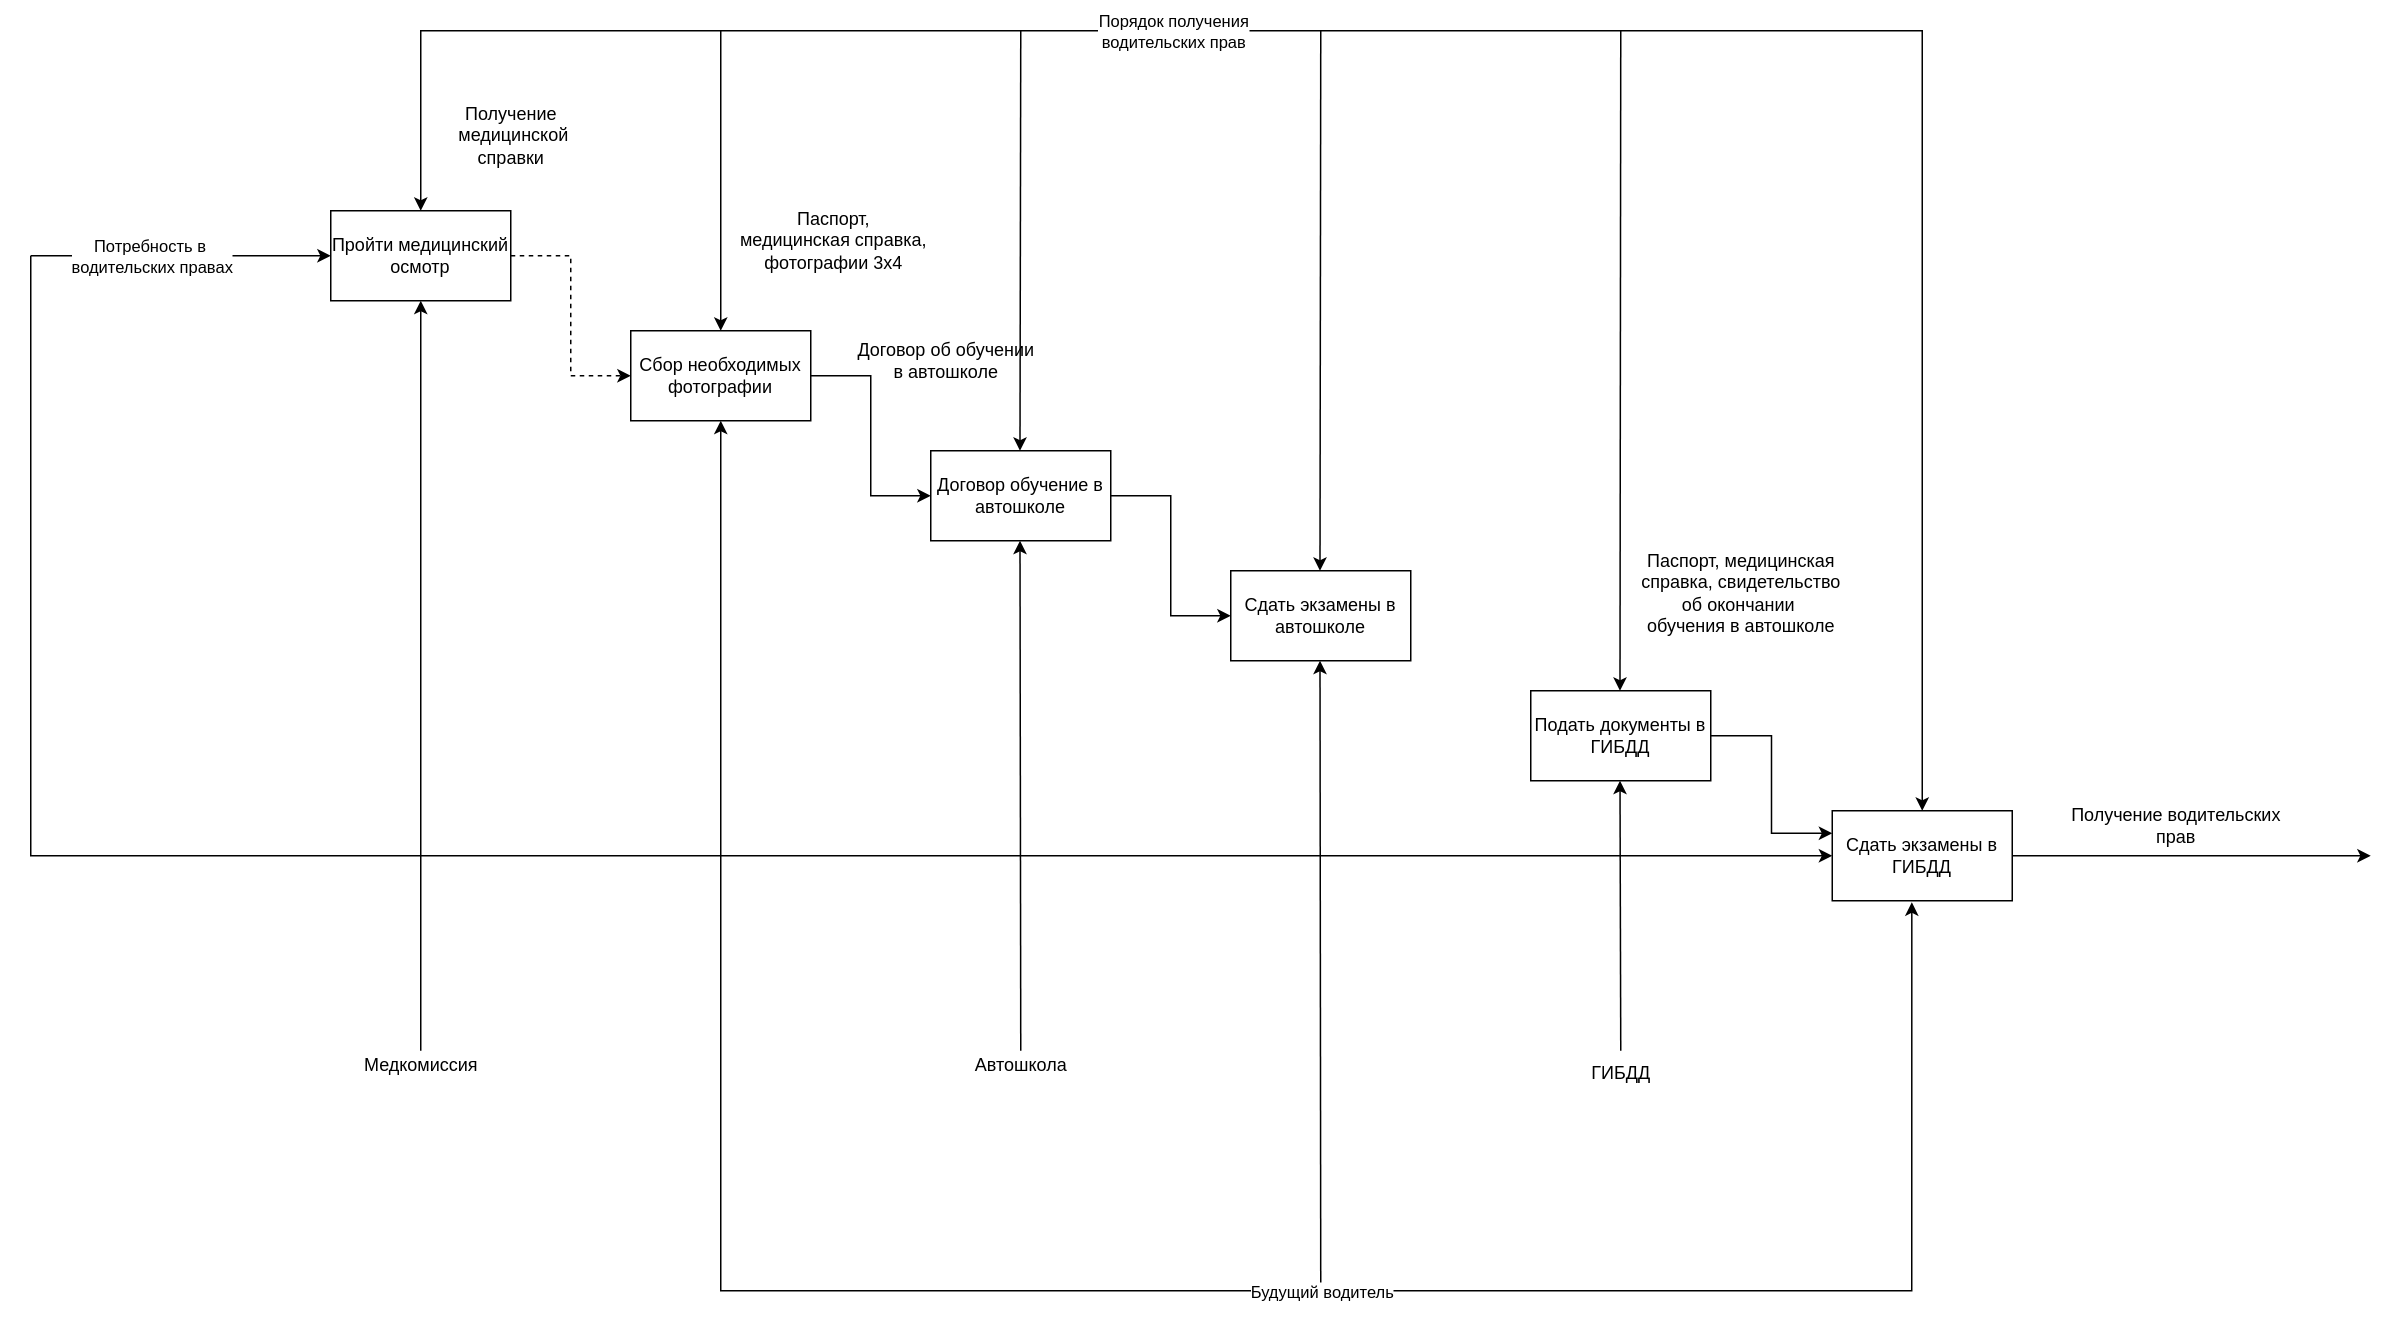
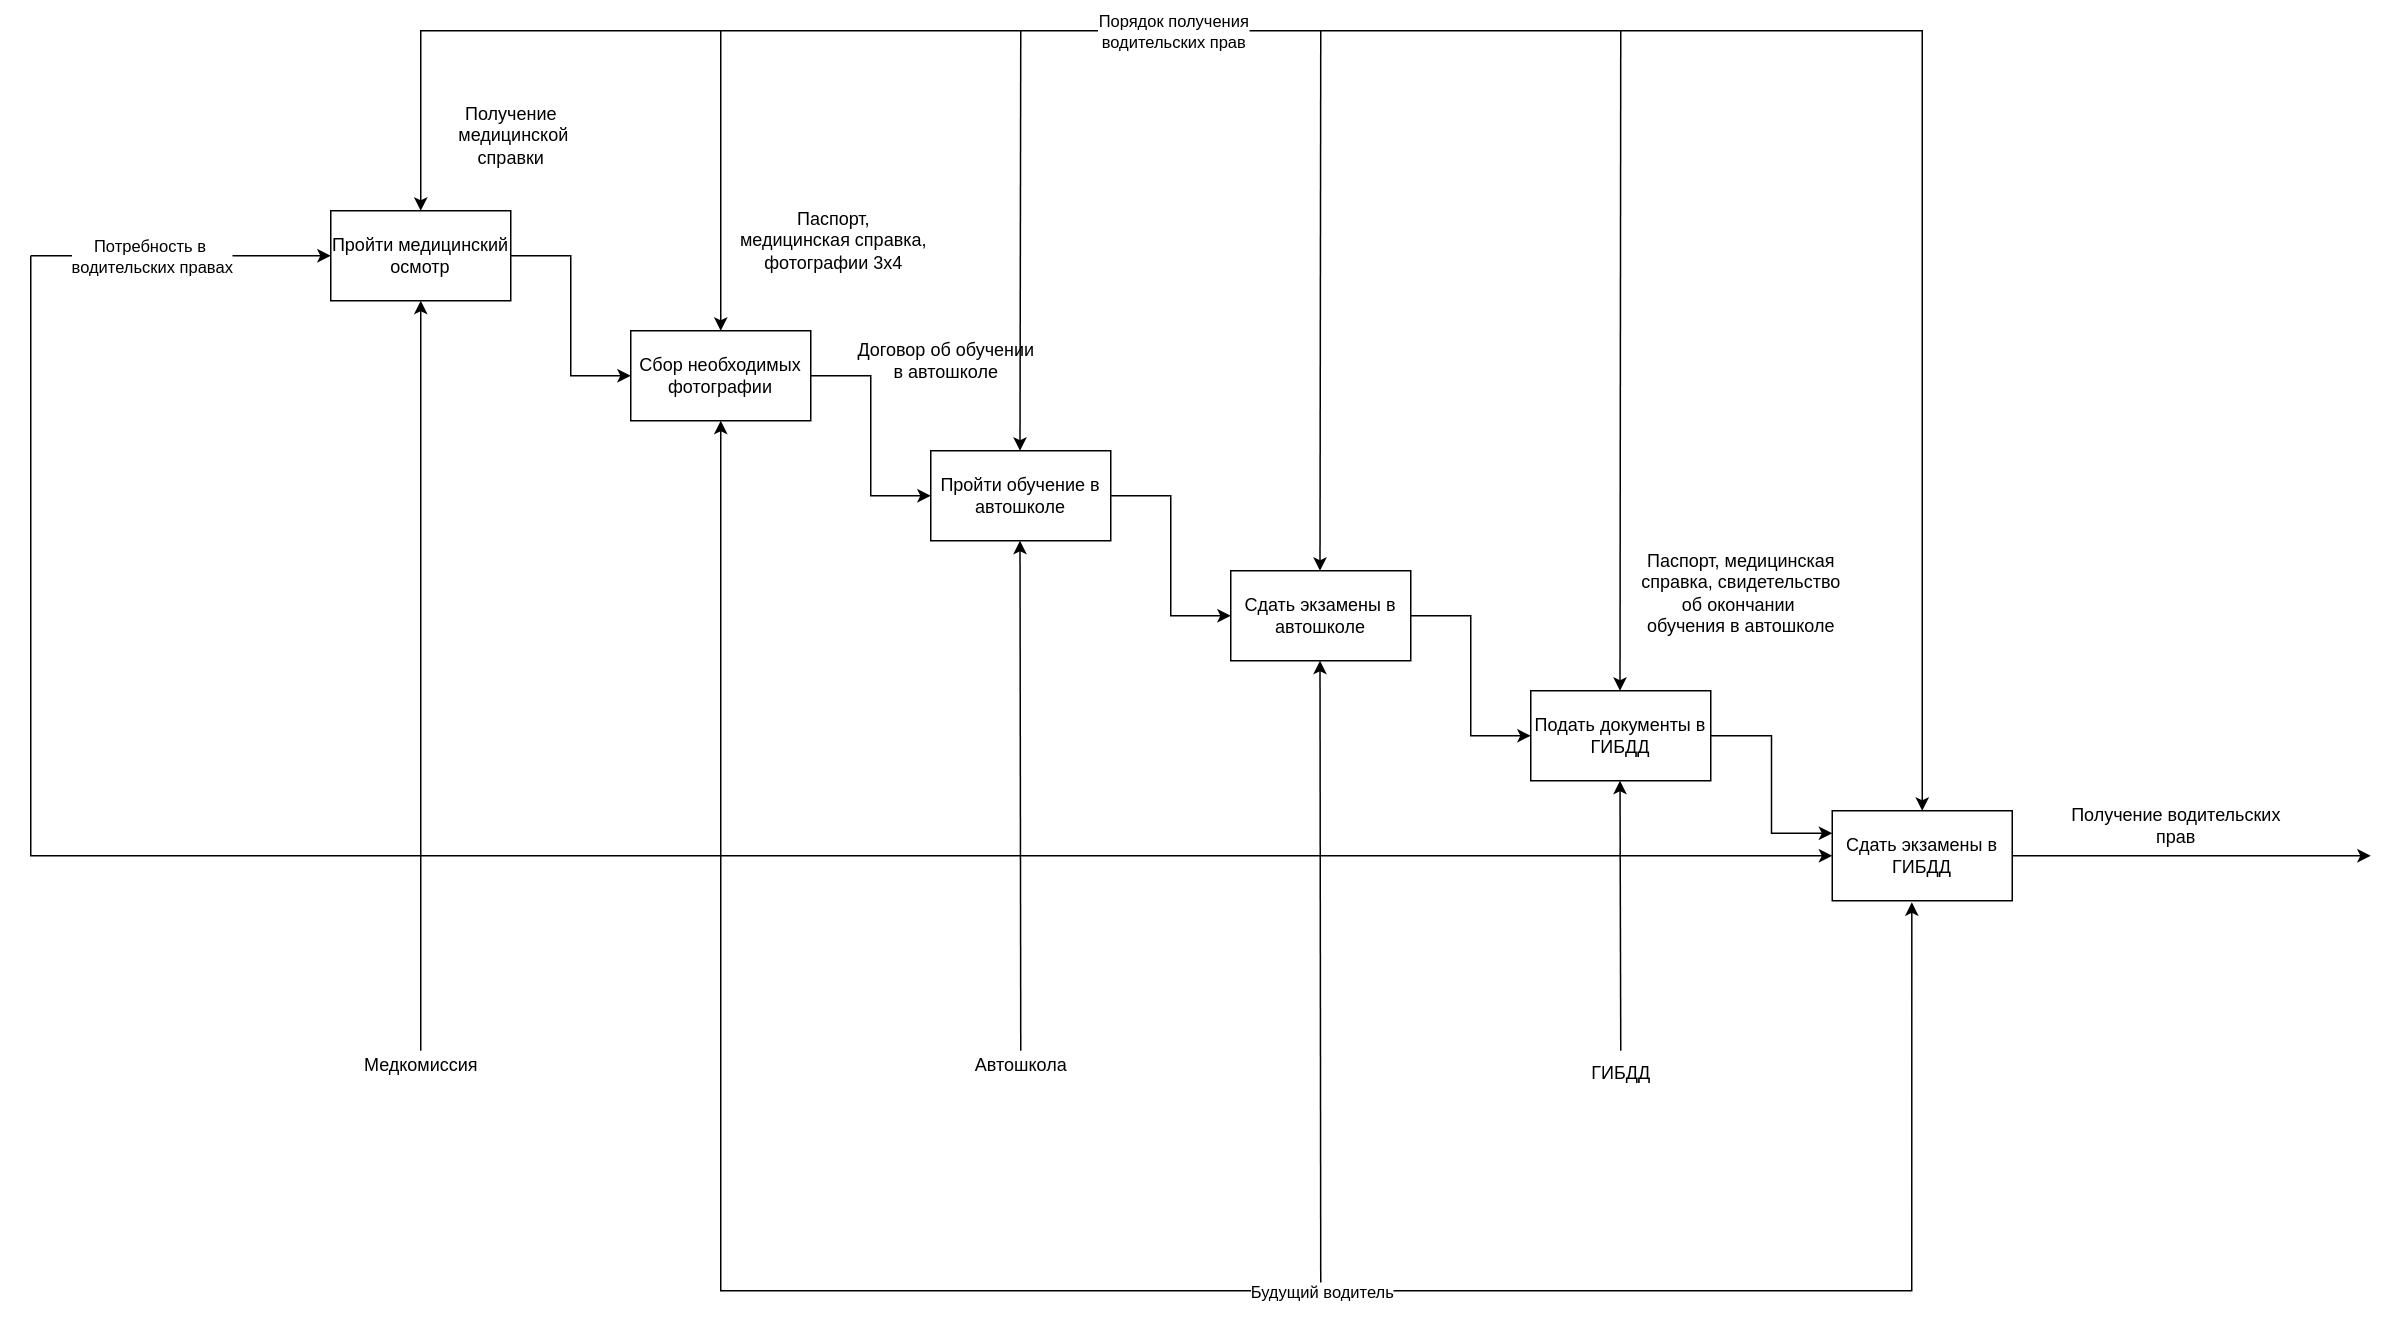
(571, 310) -> (571, 310)
(1021, 496) -> (1021, 496)
none -> (1471, 671)
